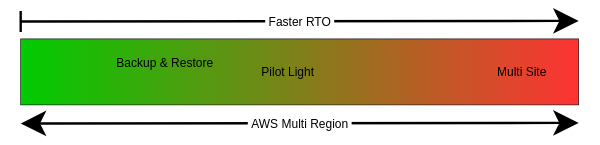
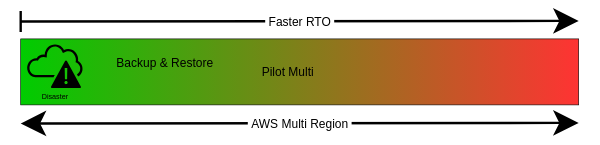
none -> (55, 66)
(288, 72) -> (288, 72)
(522, 72) -> none
